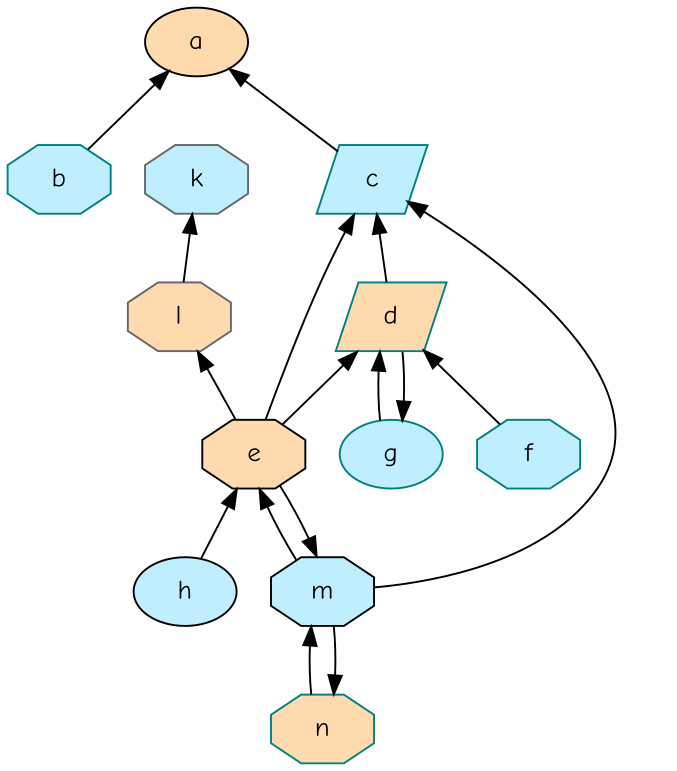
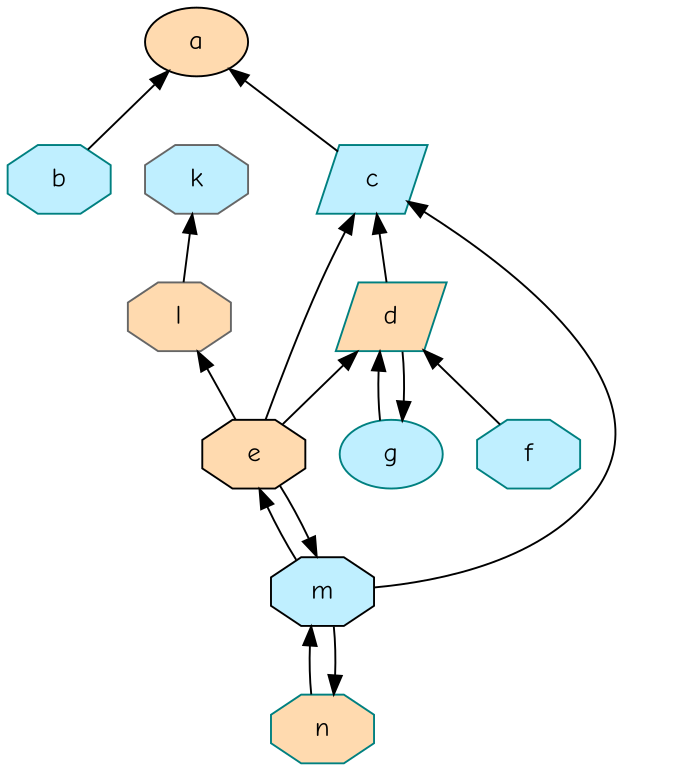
(185, 592) -> none
